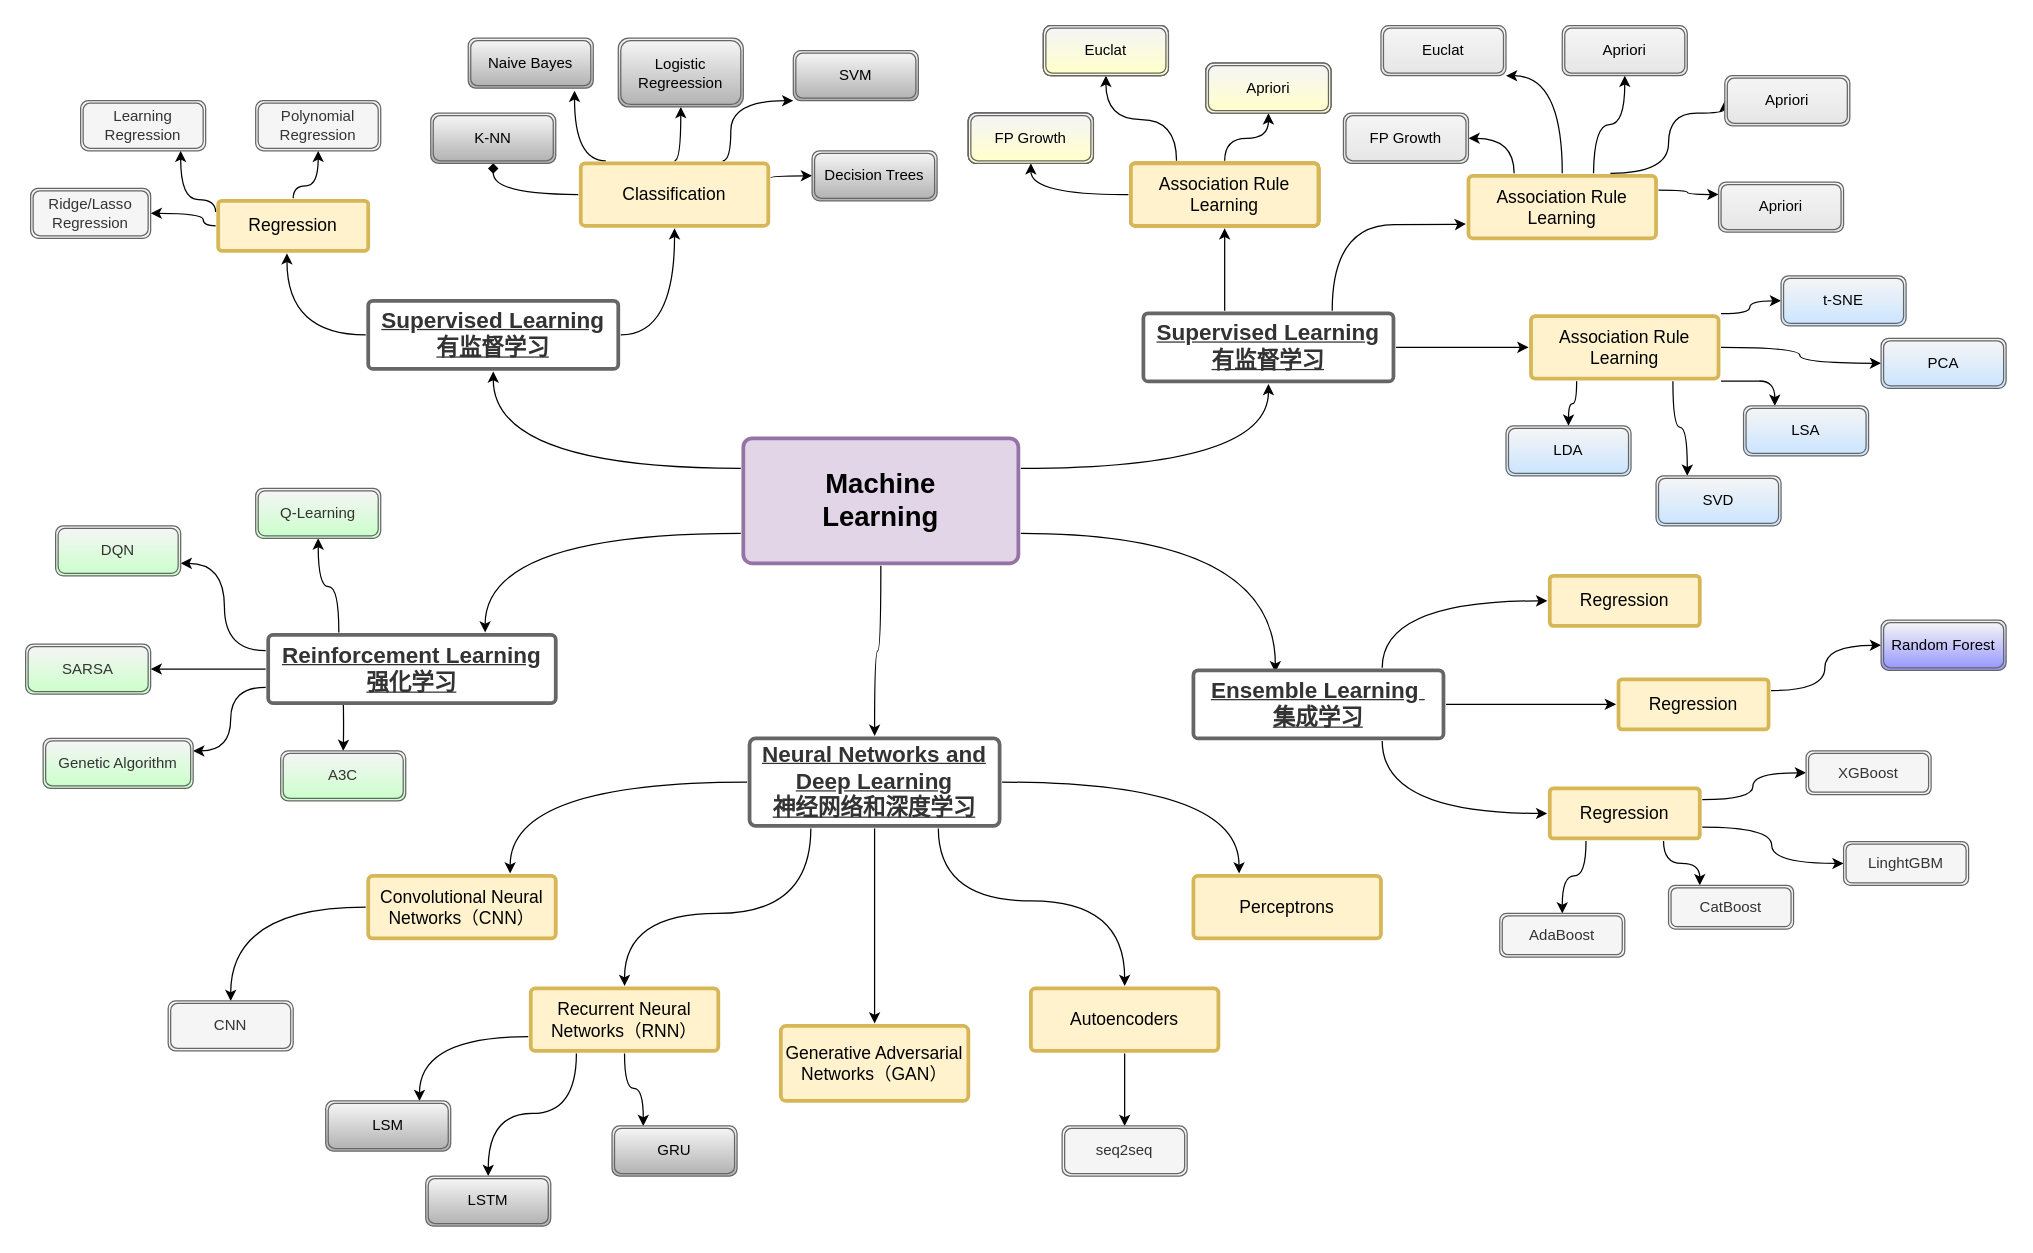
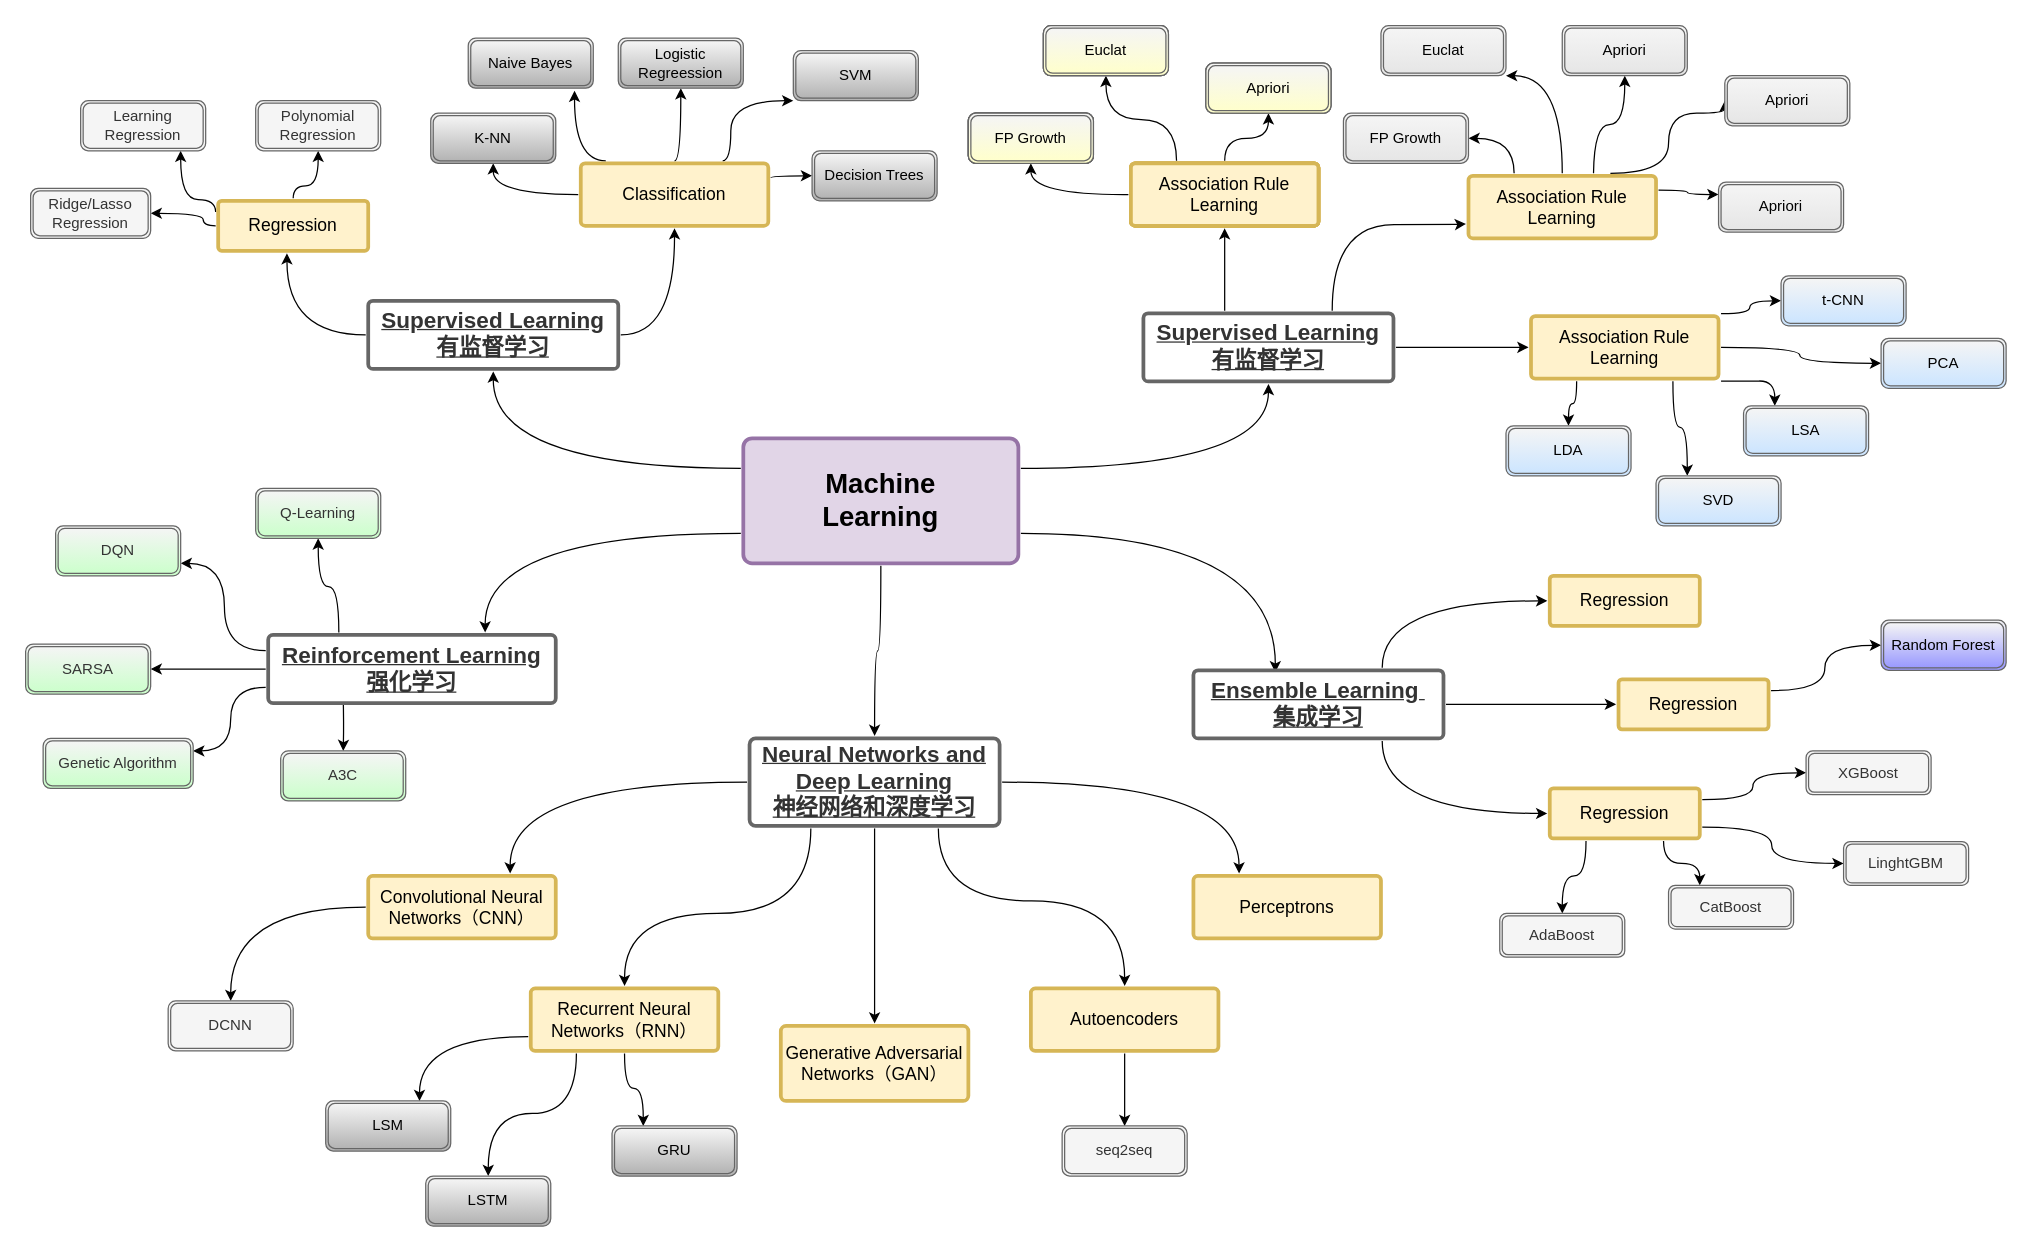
(681, 73) -> (681, 63)
(502, 184) -> (501, 183)
(1843, 301) -> (1843, 301)
(231, 1026) -> (231, 1026)
